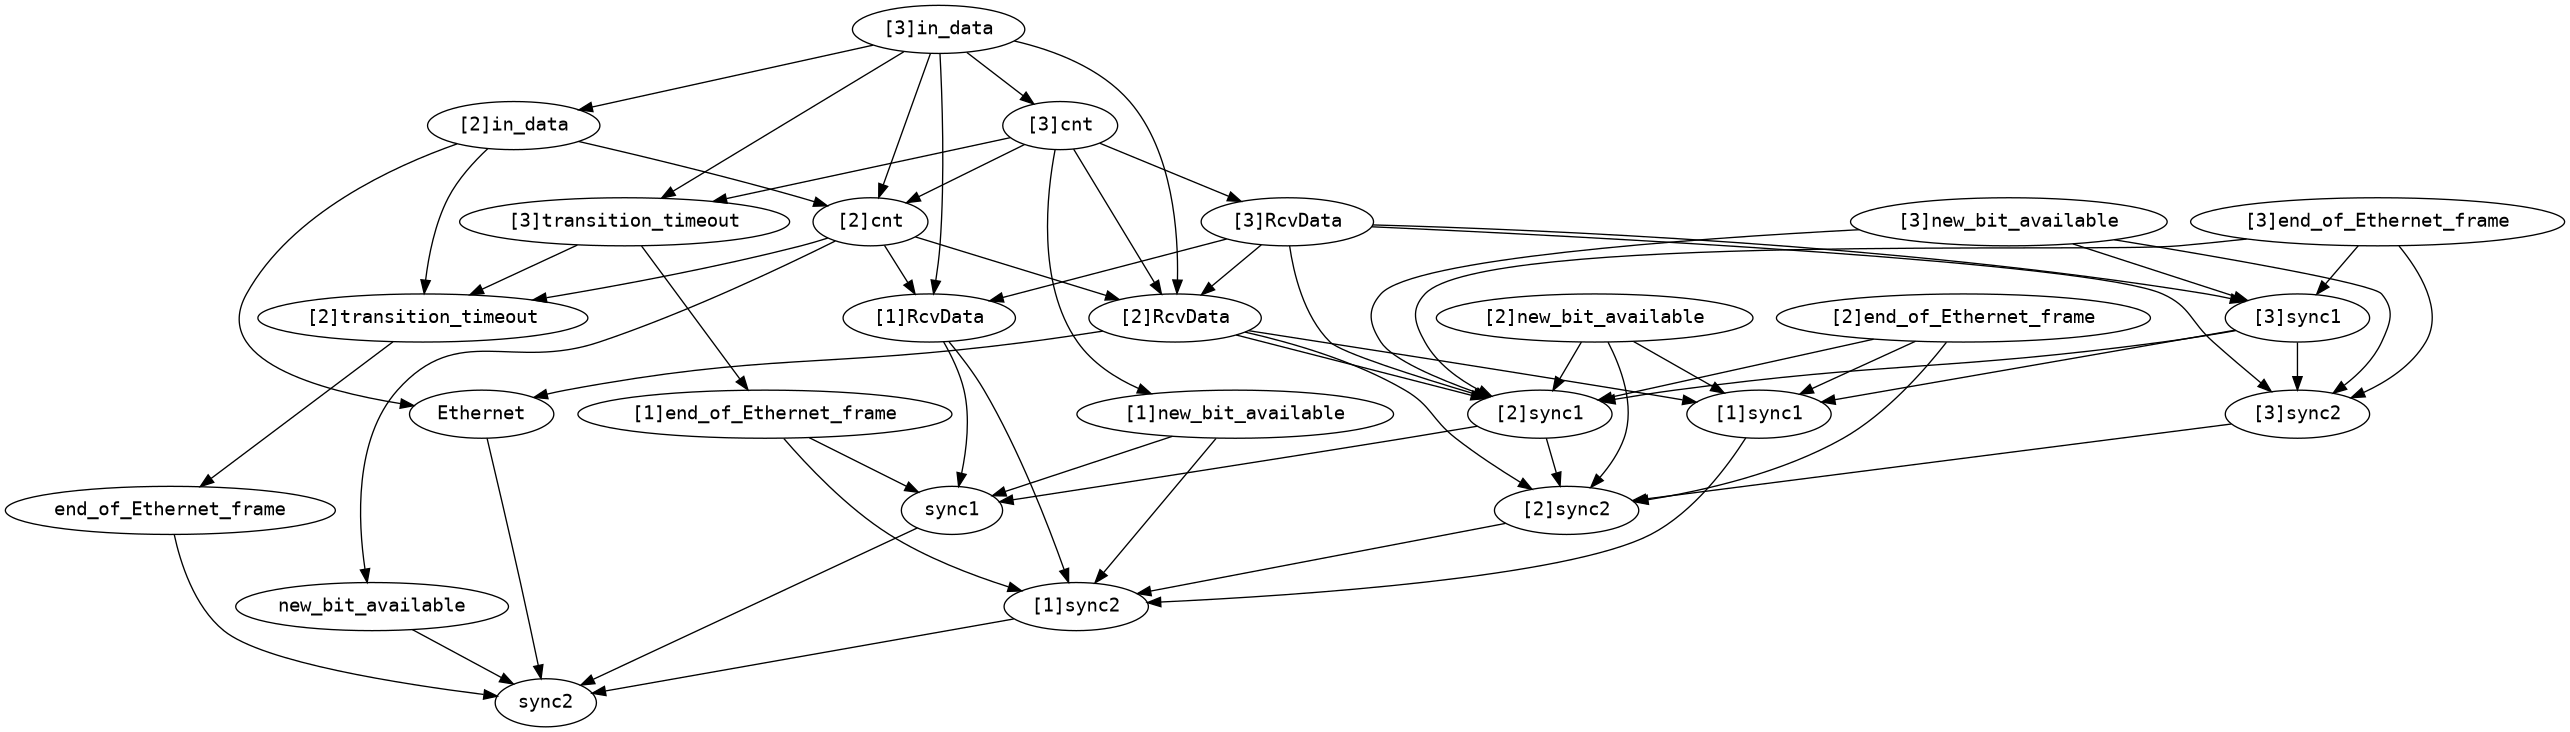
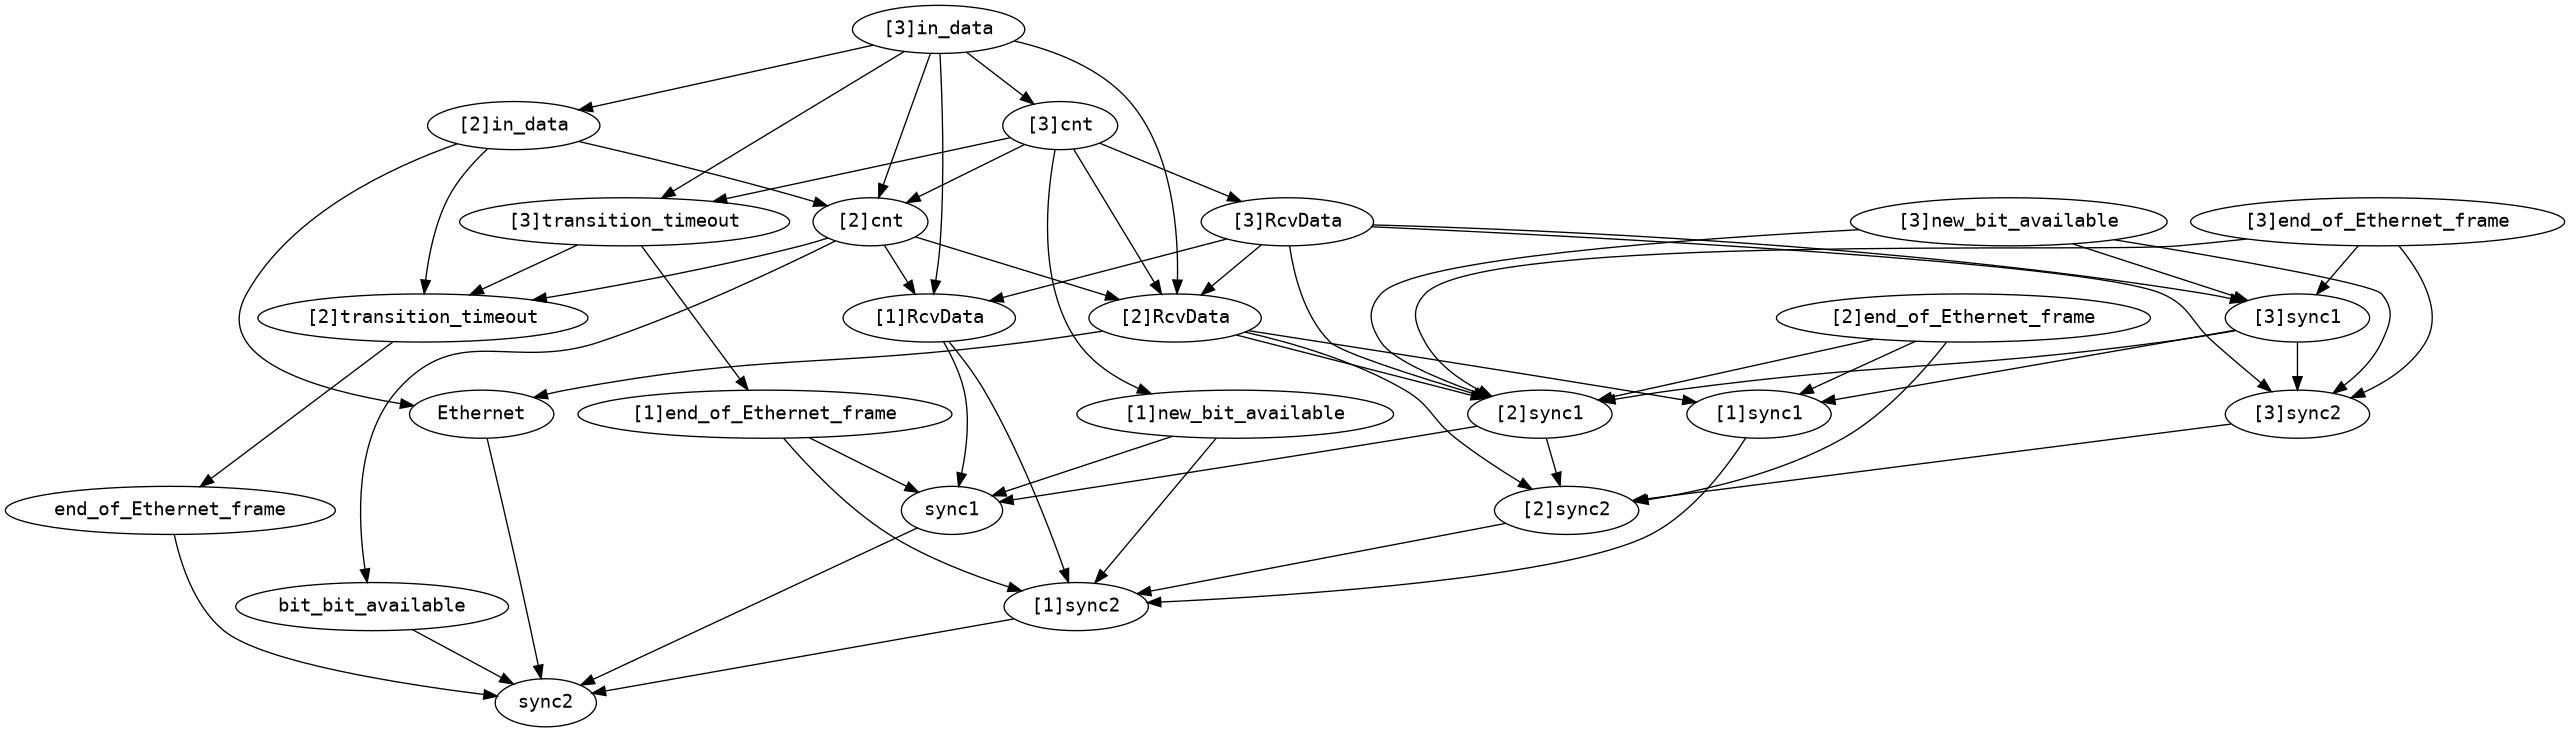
(1595, 318) -> none
(372, 607) -> (372, 607)
